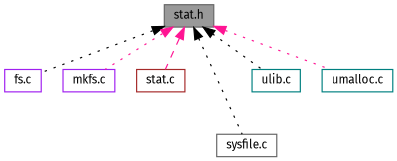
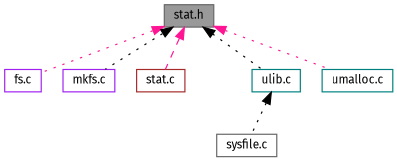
(134, 51) -> (134, 51)
(97, 52) -> (97, 52)
(220, 86) -> (259, 119)
